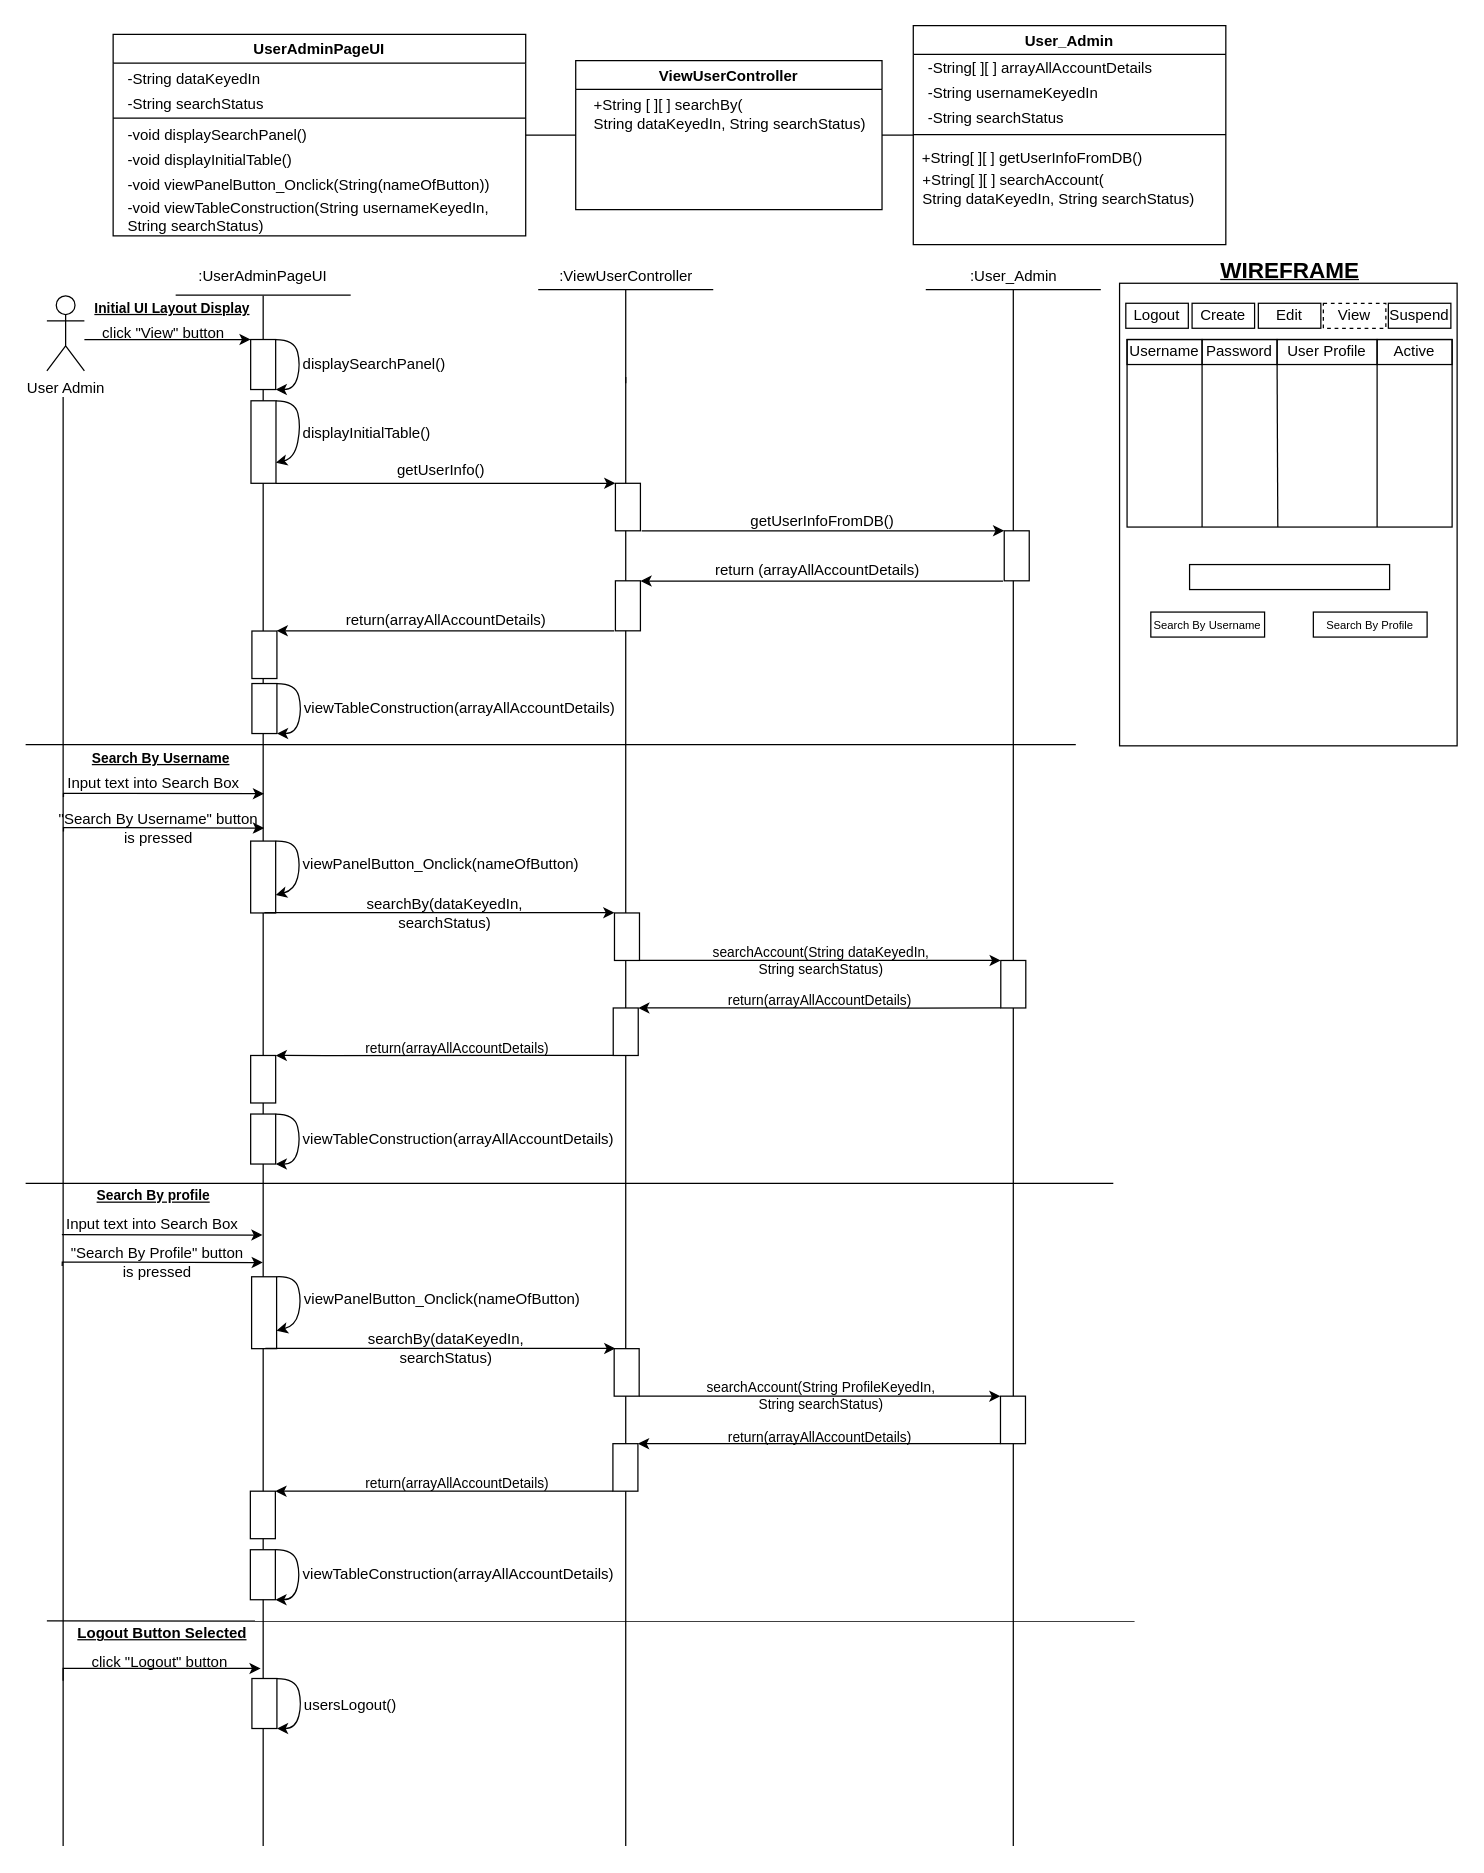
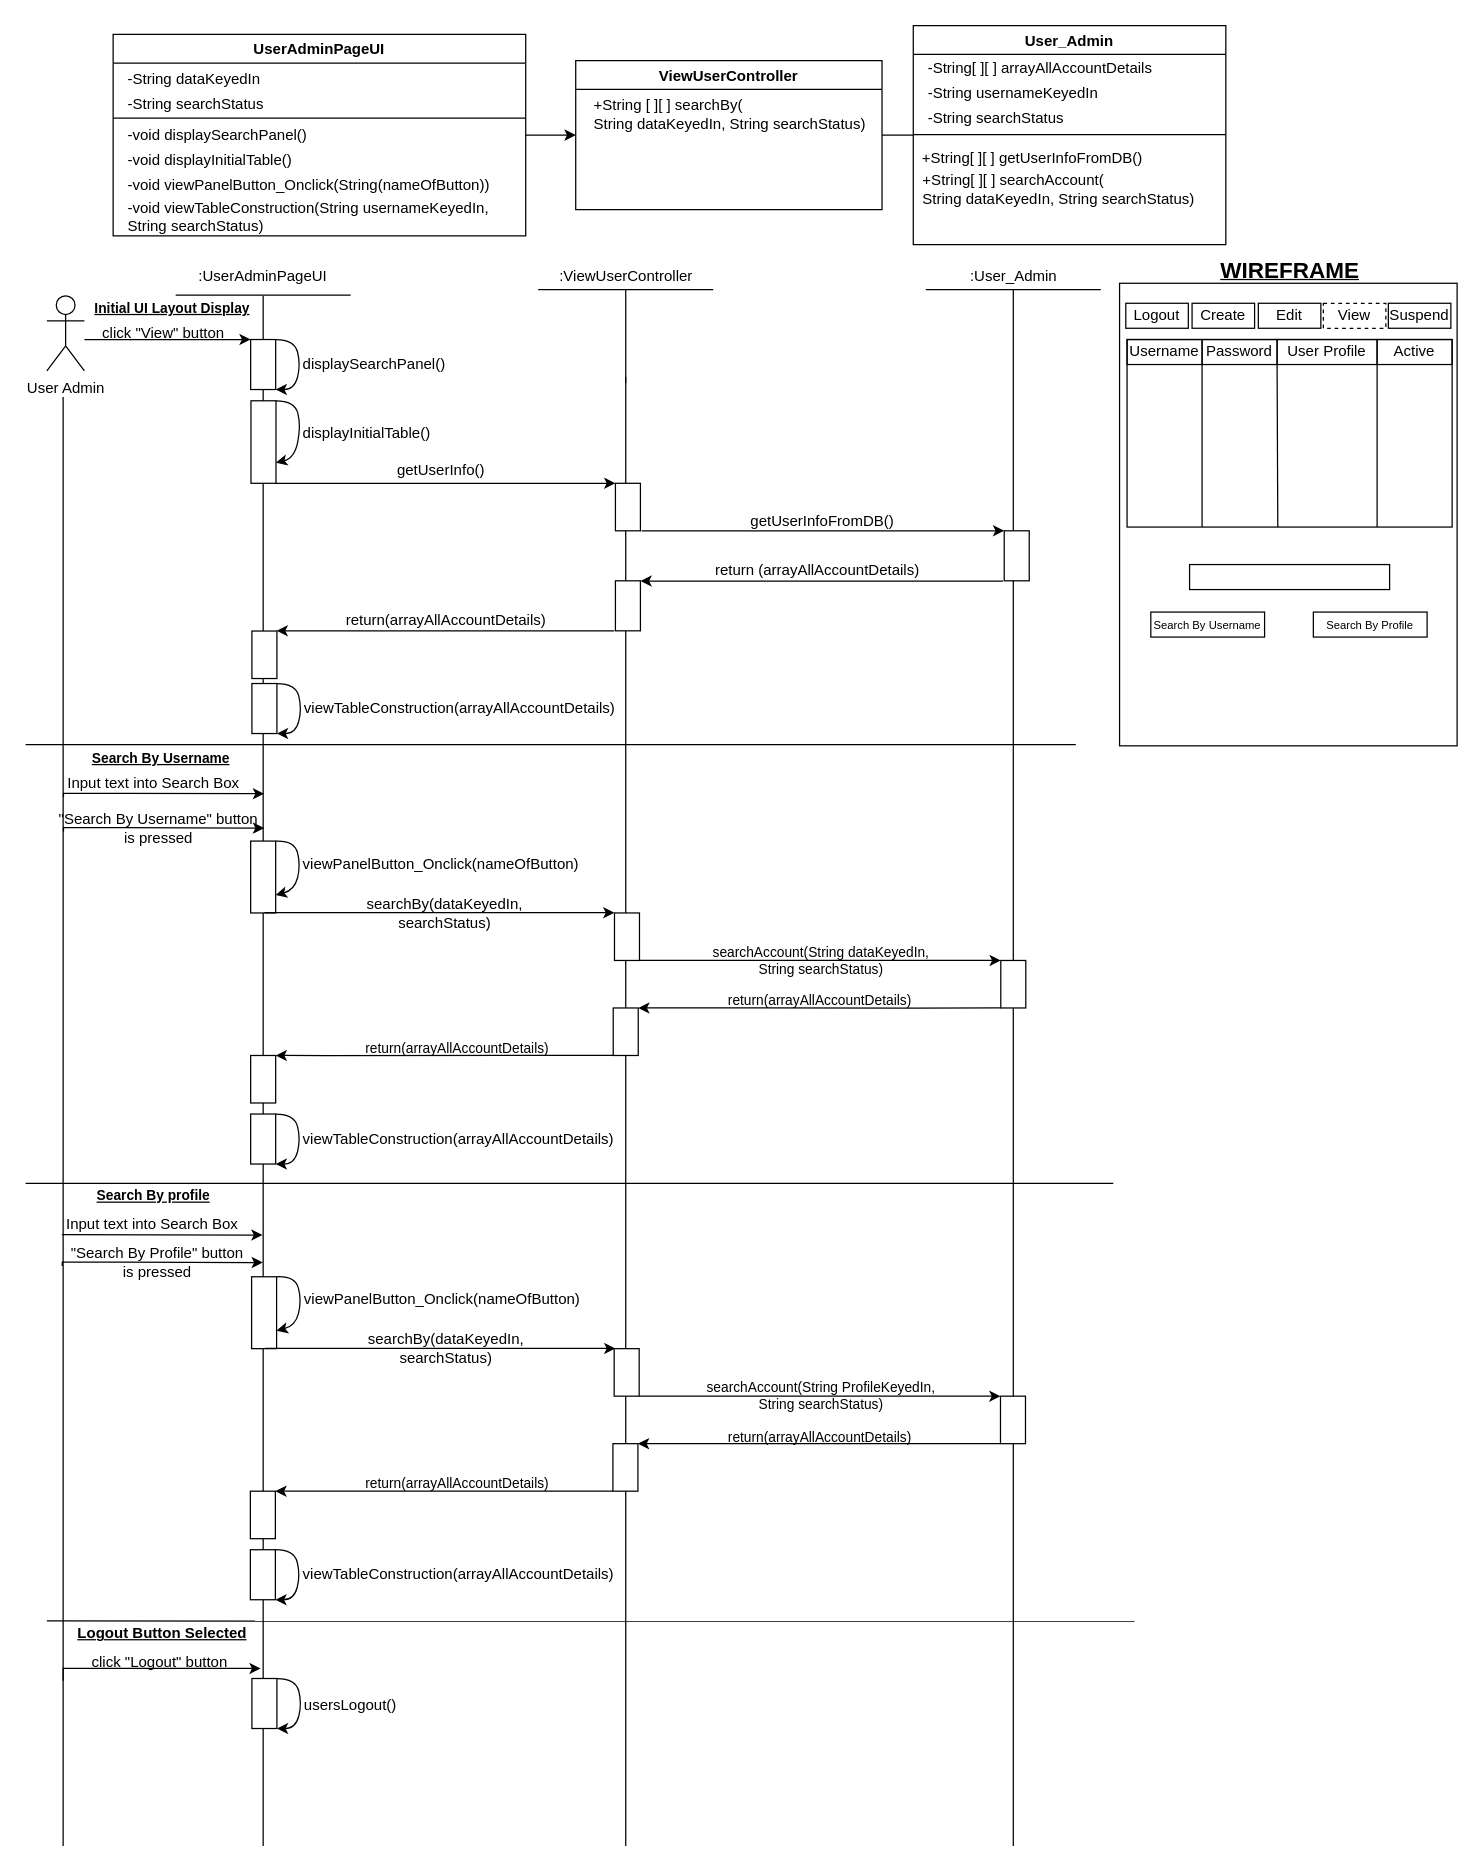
(568, 135) -> (566, 135)
